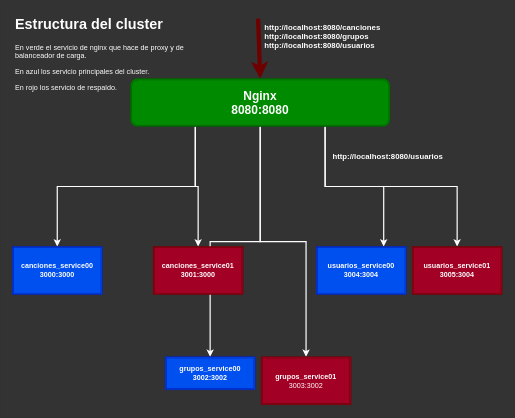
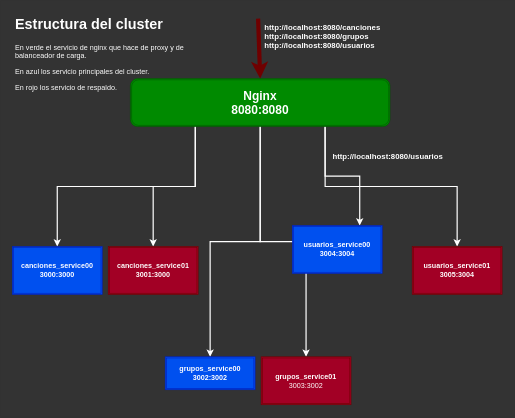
(198, 270) -> (153, 270)
(362, 270) -> (338, 249)
